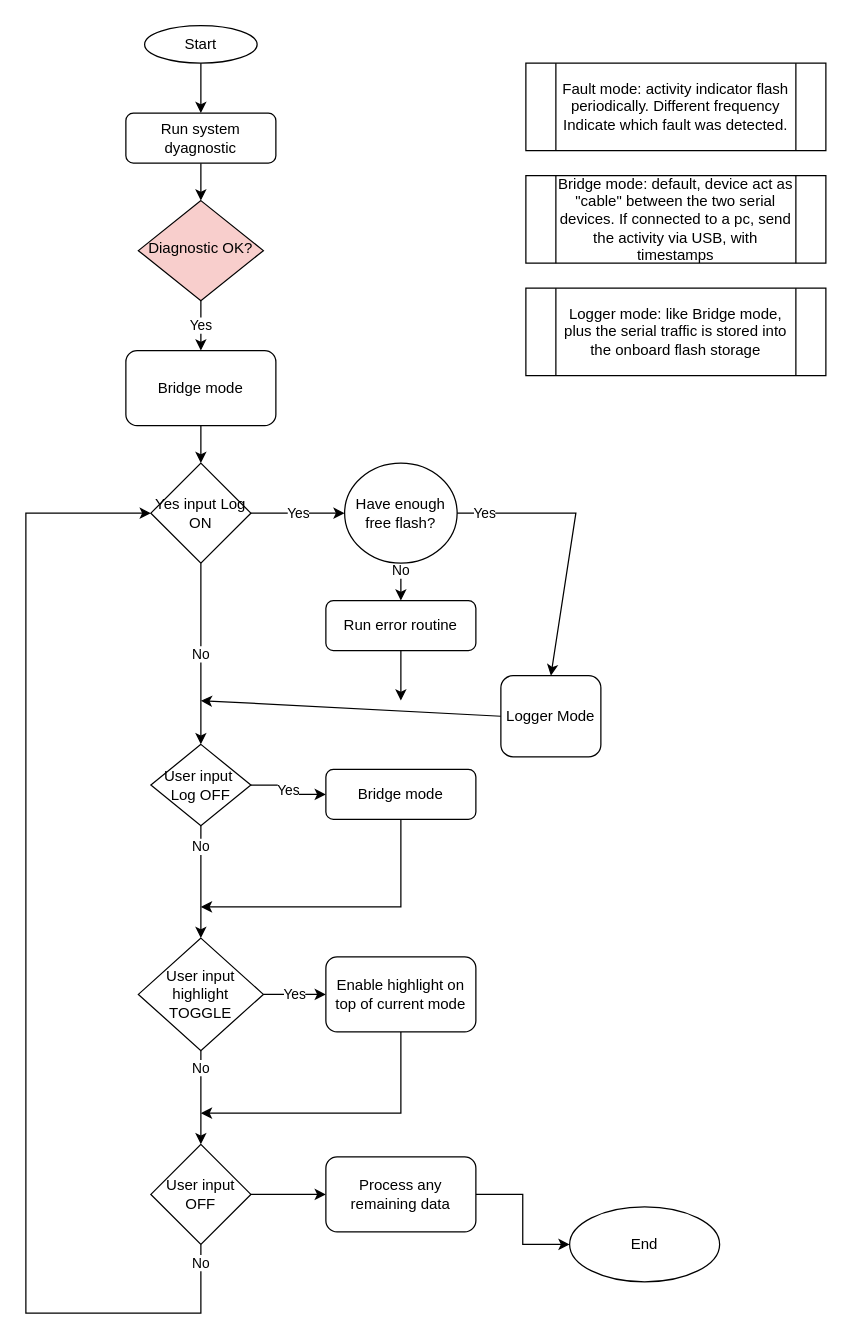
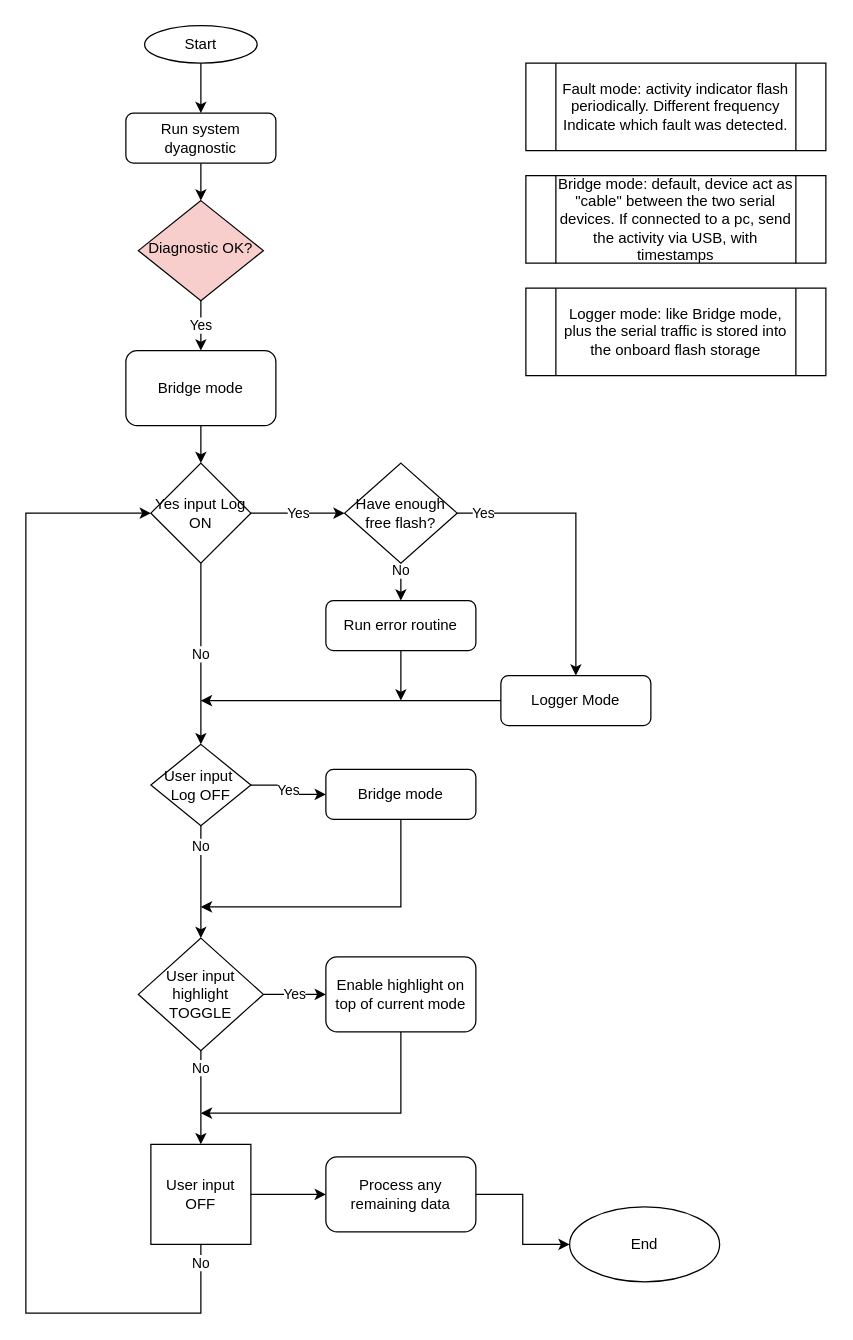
(401, 513) -> (401, 513)
(551, 716) -> (576, 701)
(201, 1194) -> (201, 1194)
